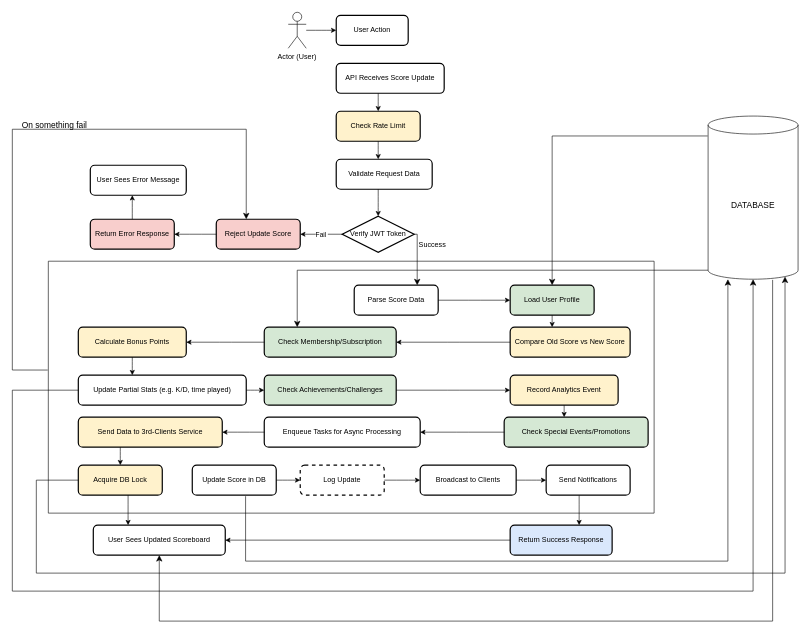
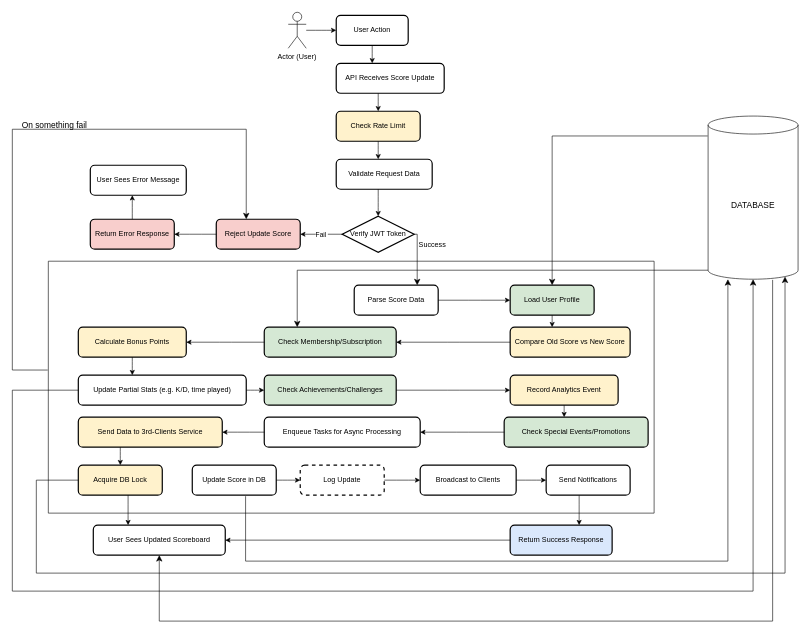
none -> (372, 57)
